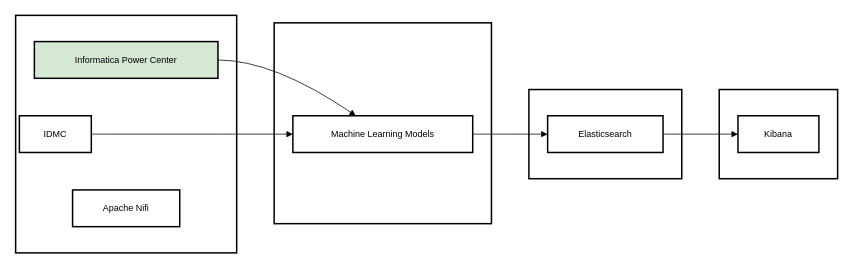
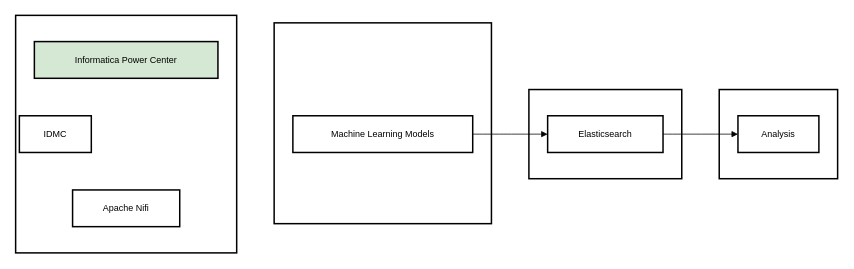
(290, 78) -> none
(285, 134) -> none
(779, 135) -> (779, 135)
